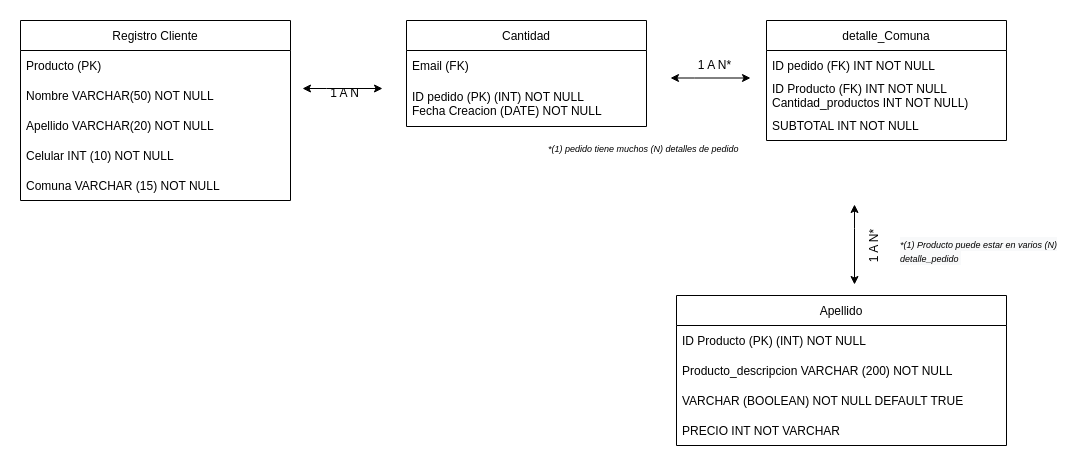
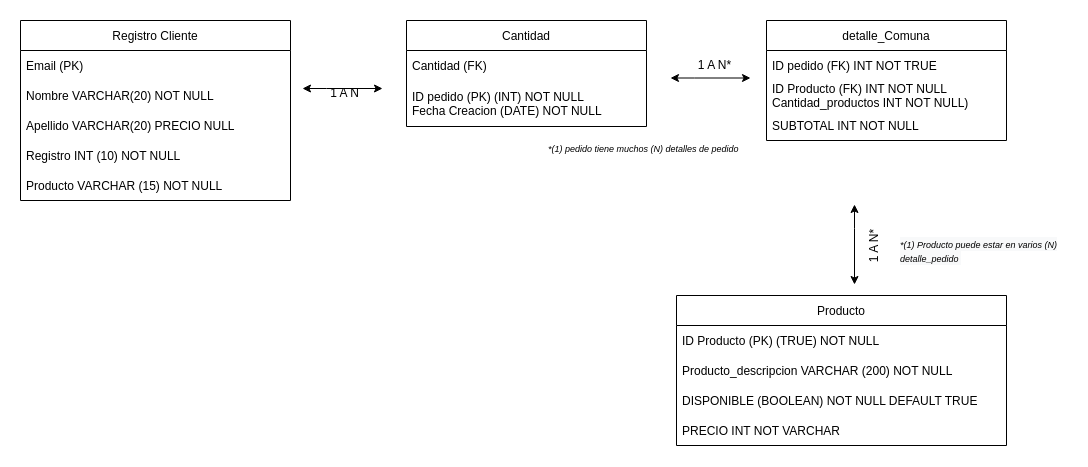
(68, 66) -> (55, 66)
(441, 66) -> (453, 66)
(853, 66) -> (853, 66)
(112, 96) -> (112, 96)
(114, 126) -> (124, 126)
(101, 156) -> (106, 156)
(114, 186) -> (121, 186)
(841, 311) -> (841, 311)
(778, 341) -> (782, 341)
(805, 401) -> (815, 401)
